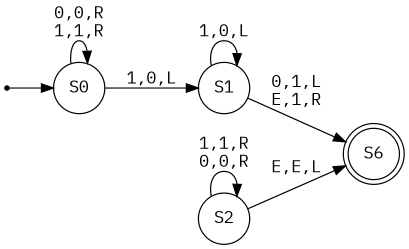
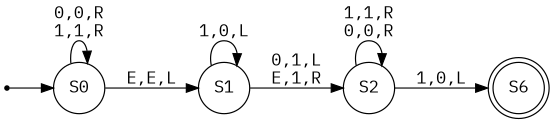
(152, 79) -> (152, 79)
(291, 118) -> (291, 88)
(297, 168) -> (441, 79)
